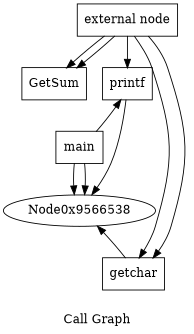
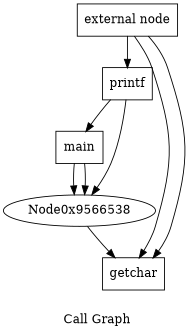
(54, 84) -> none
(106, 119) -> (101, 112)
(115, 245) -> (98, 239)
